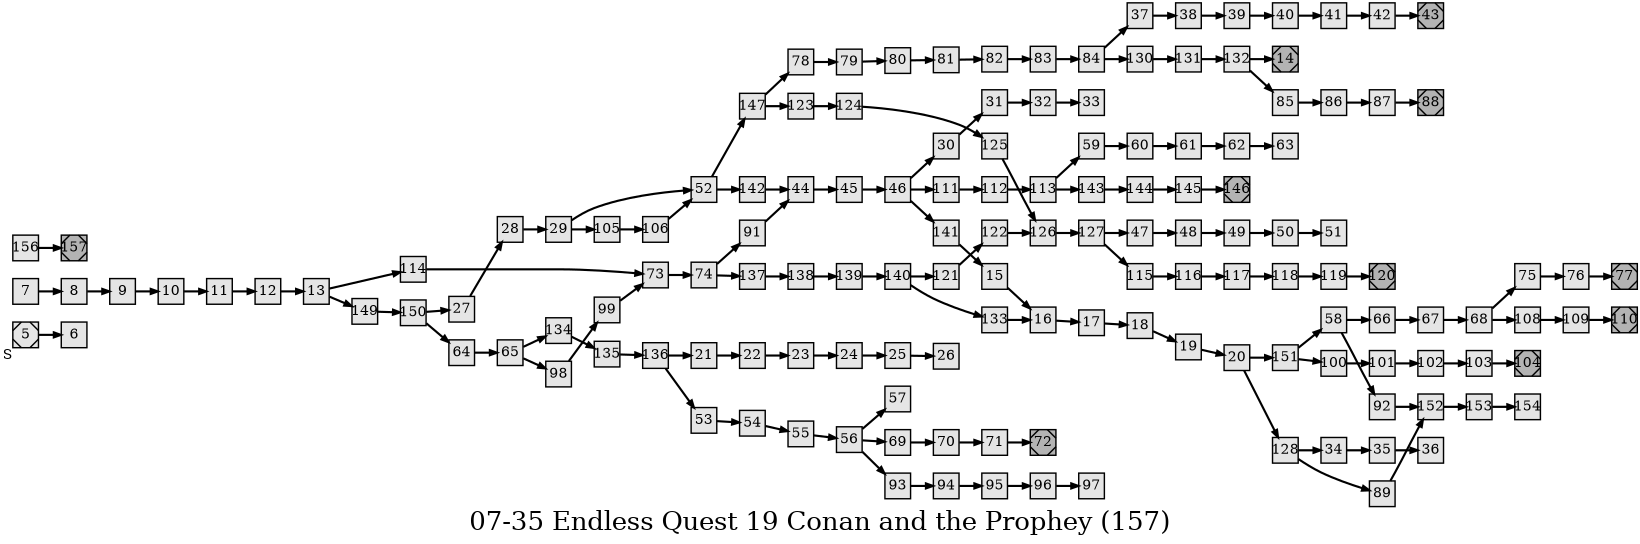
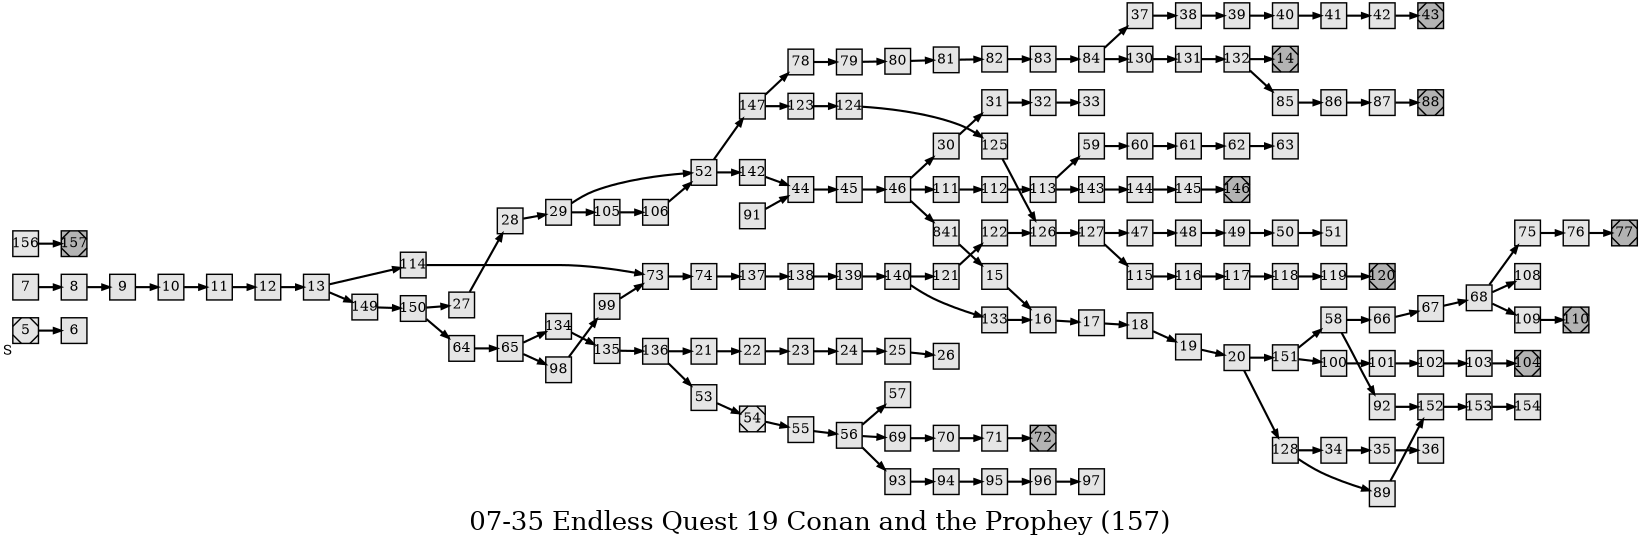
(946, 233) -> (946, 233)
(725, 256) -> none
(1548, 320) -> (1500, 307)
(752, 423) -> (752, 419)
